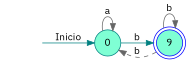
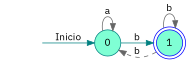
(170, 43) -> (170, 43)
